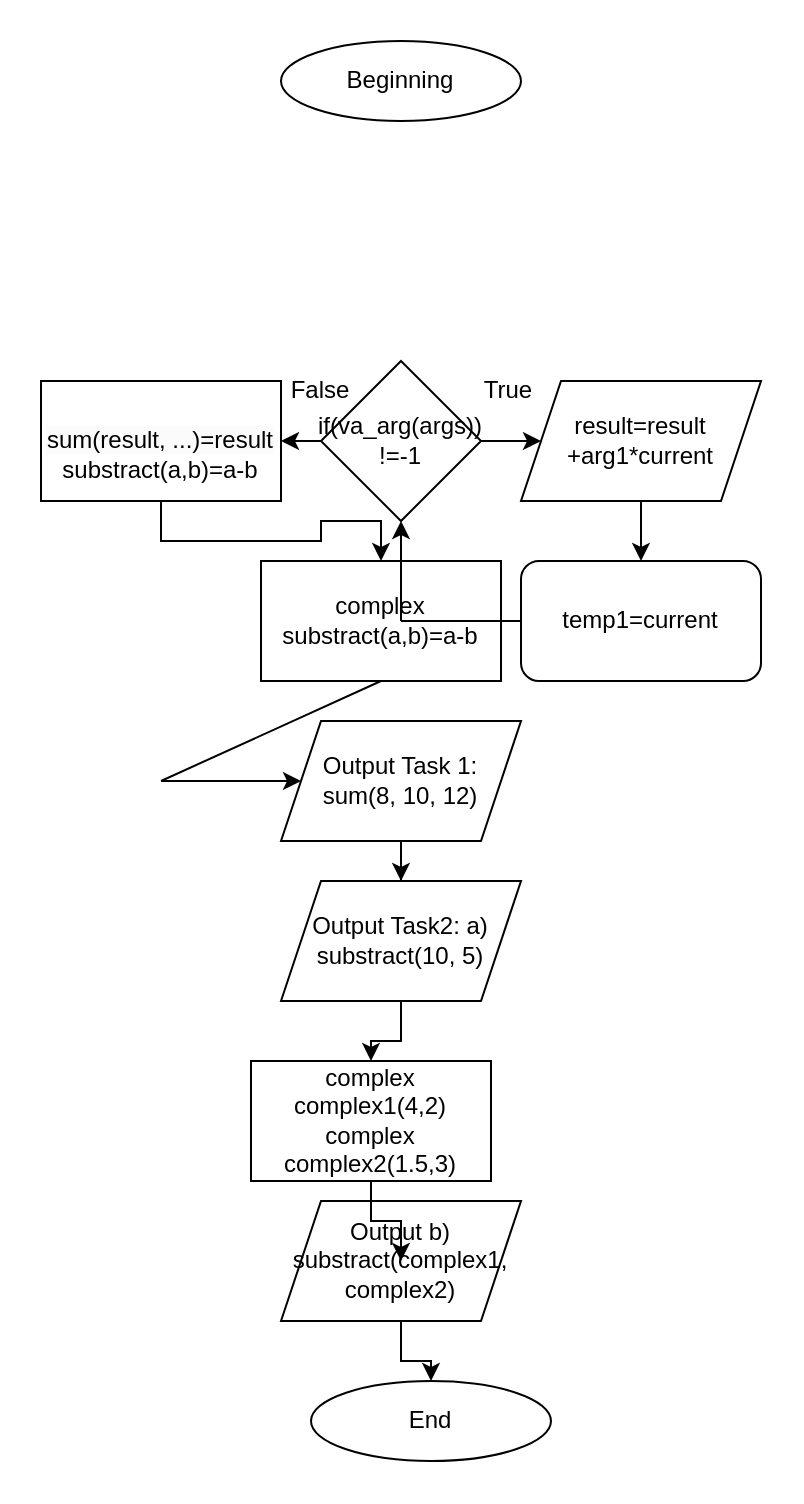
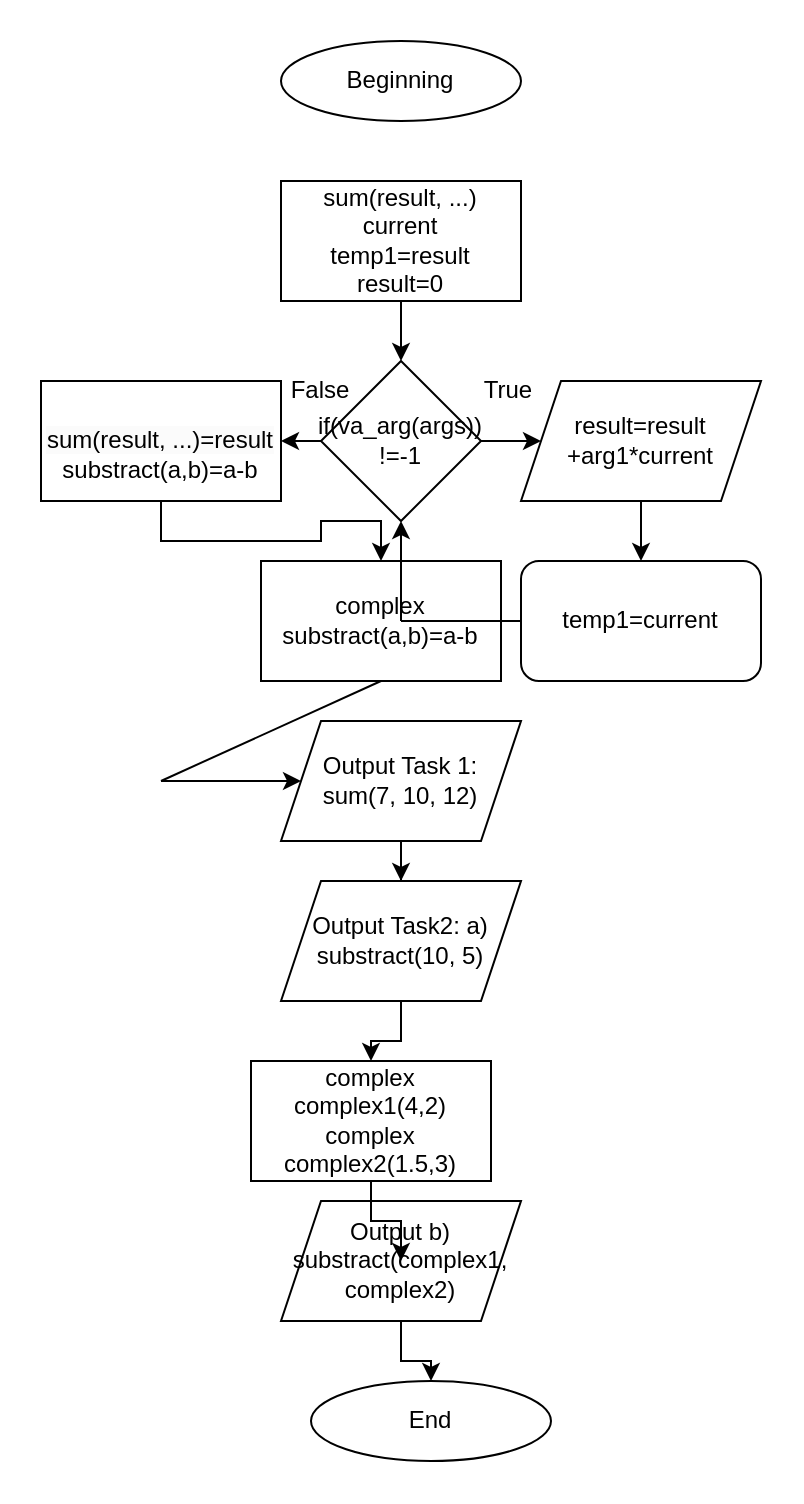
none -> (401, 241)
none -> (401, 338)
(401, 781) -> (401, 781)
